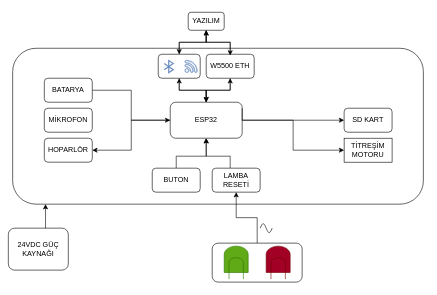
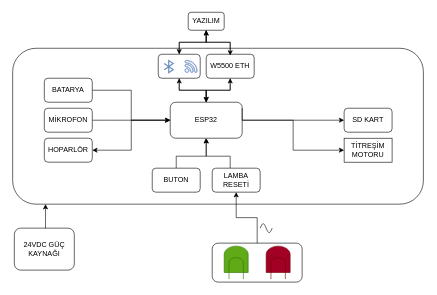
none -> (110, 120)
(38, 249) -> (44, 249)
